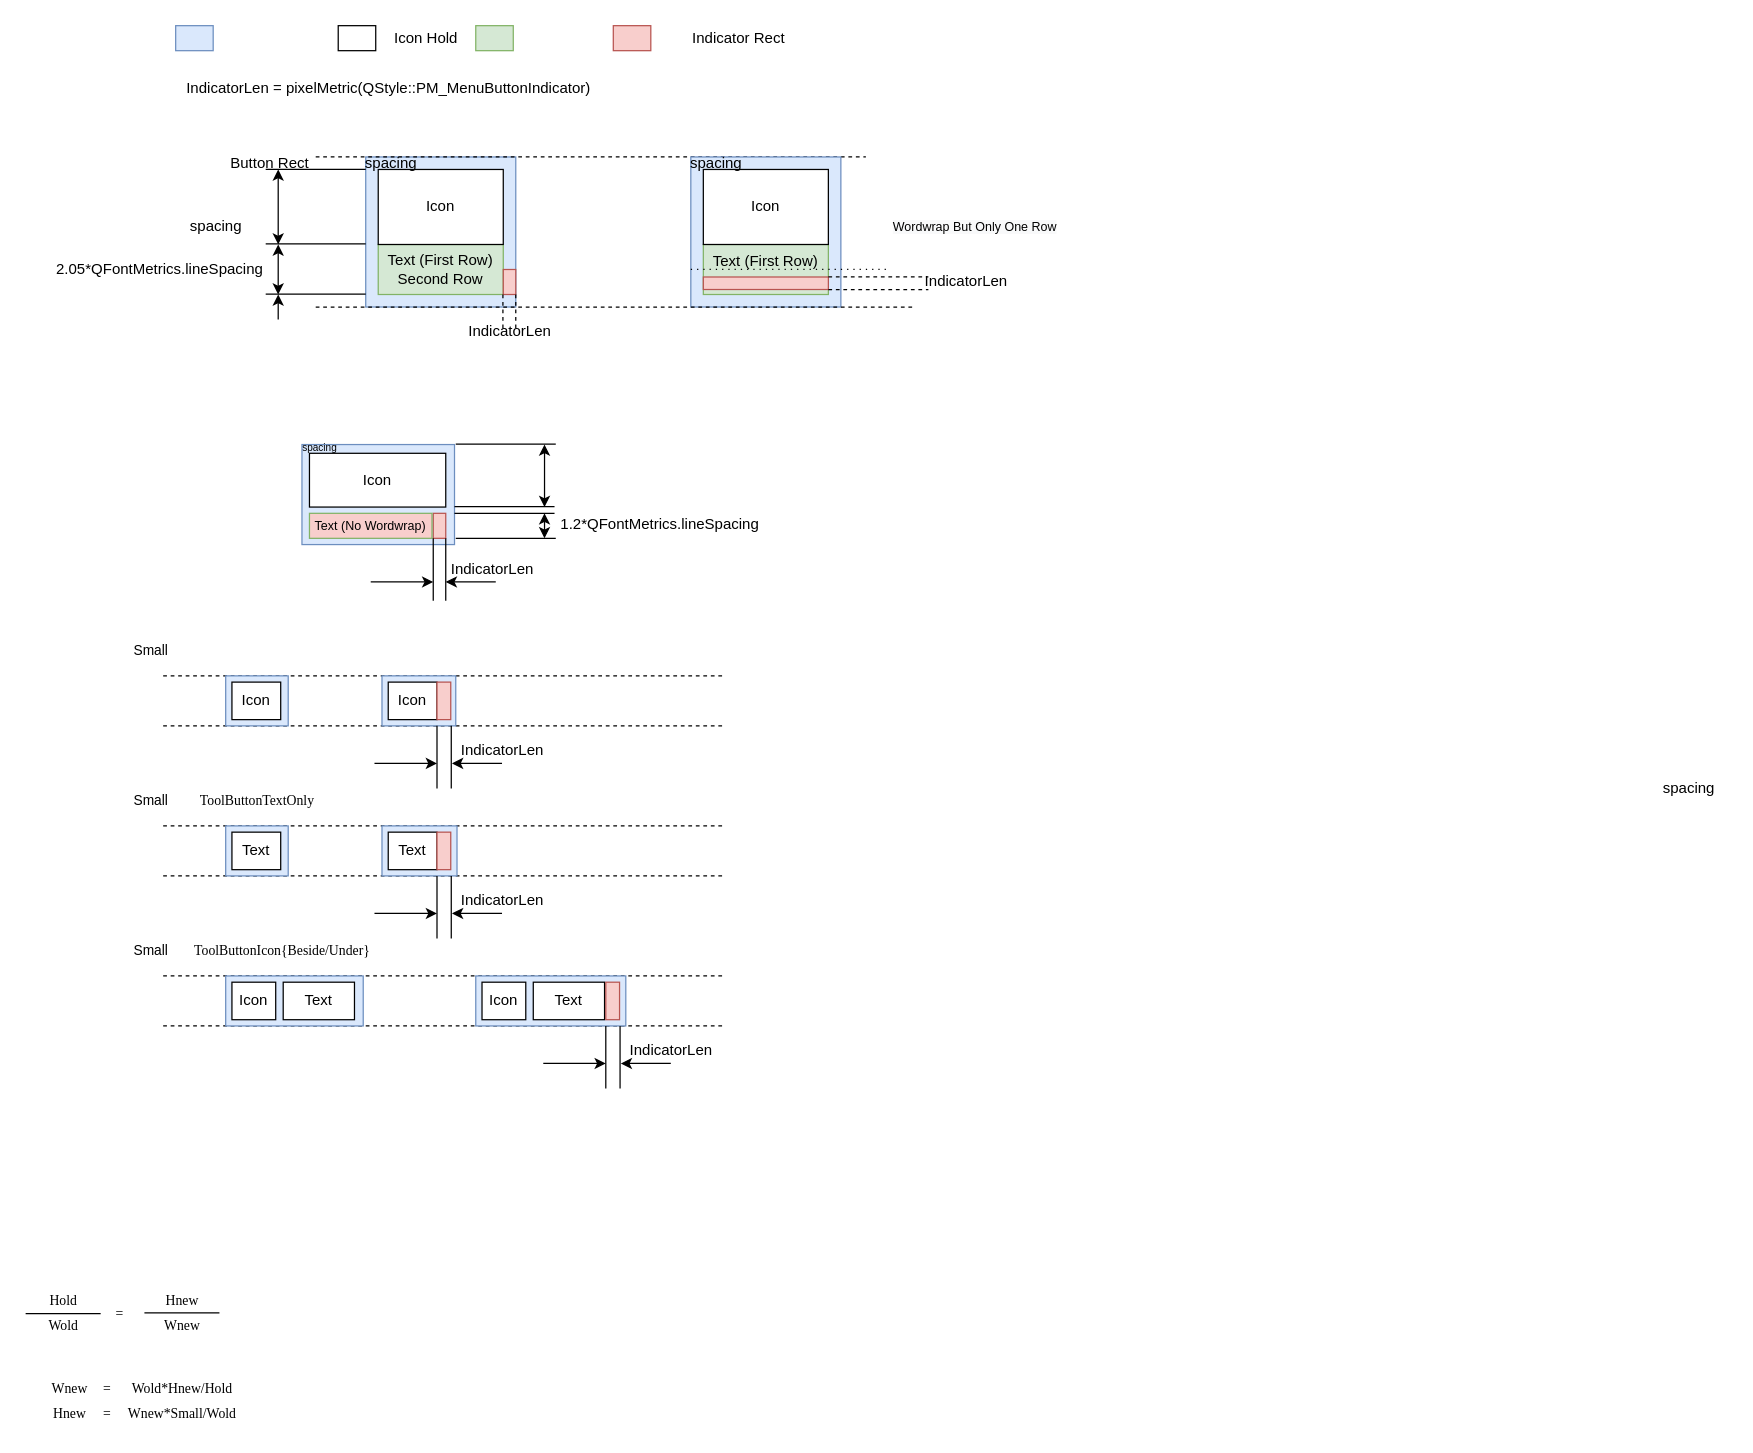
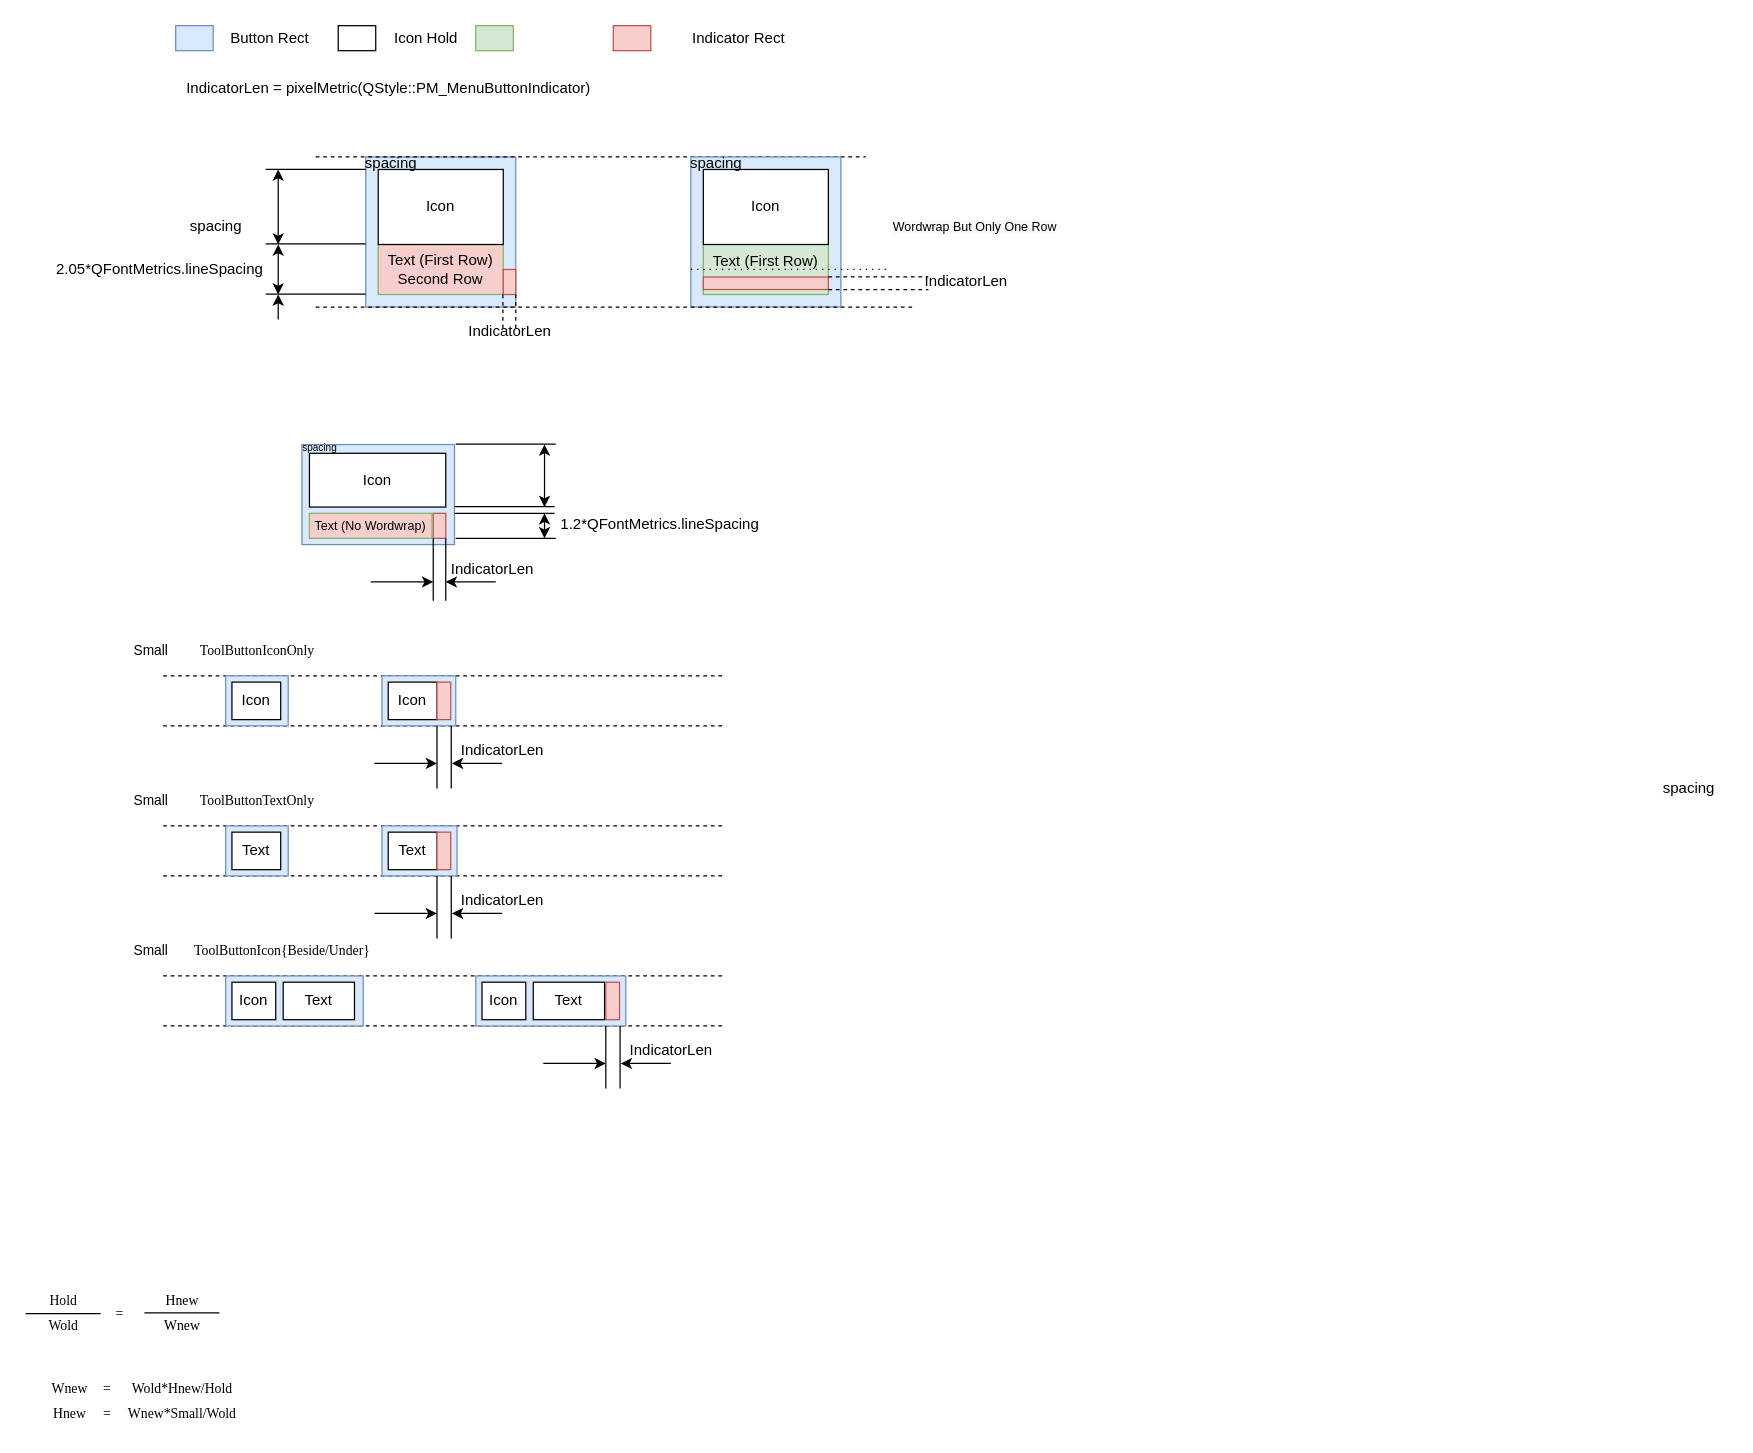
(269, 163) -> (269, 38)
(441, 269) -> (441, 269)
none -> (256, 651)
